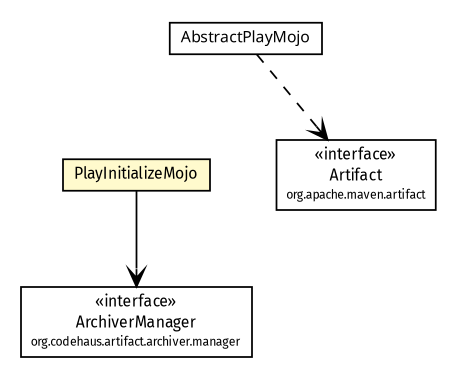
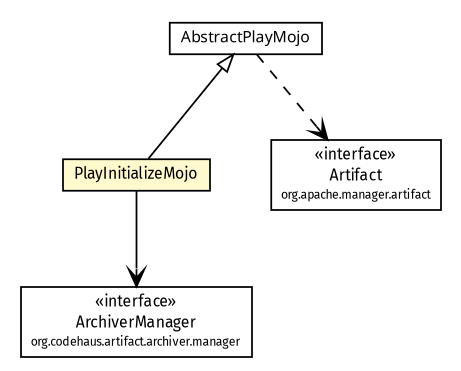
none -> (185, 113)
(356, 195) -> (356, 195)
